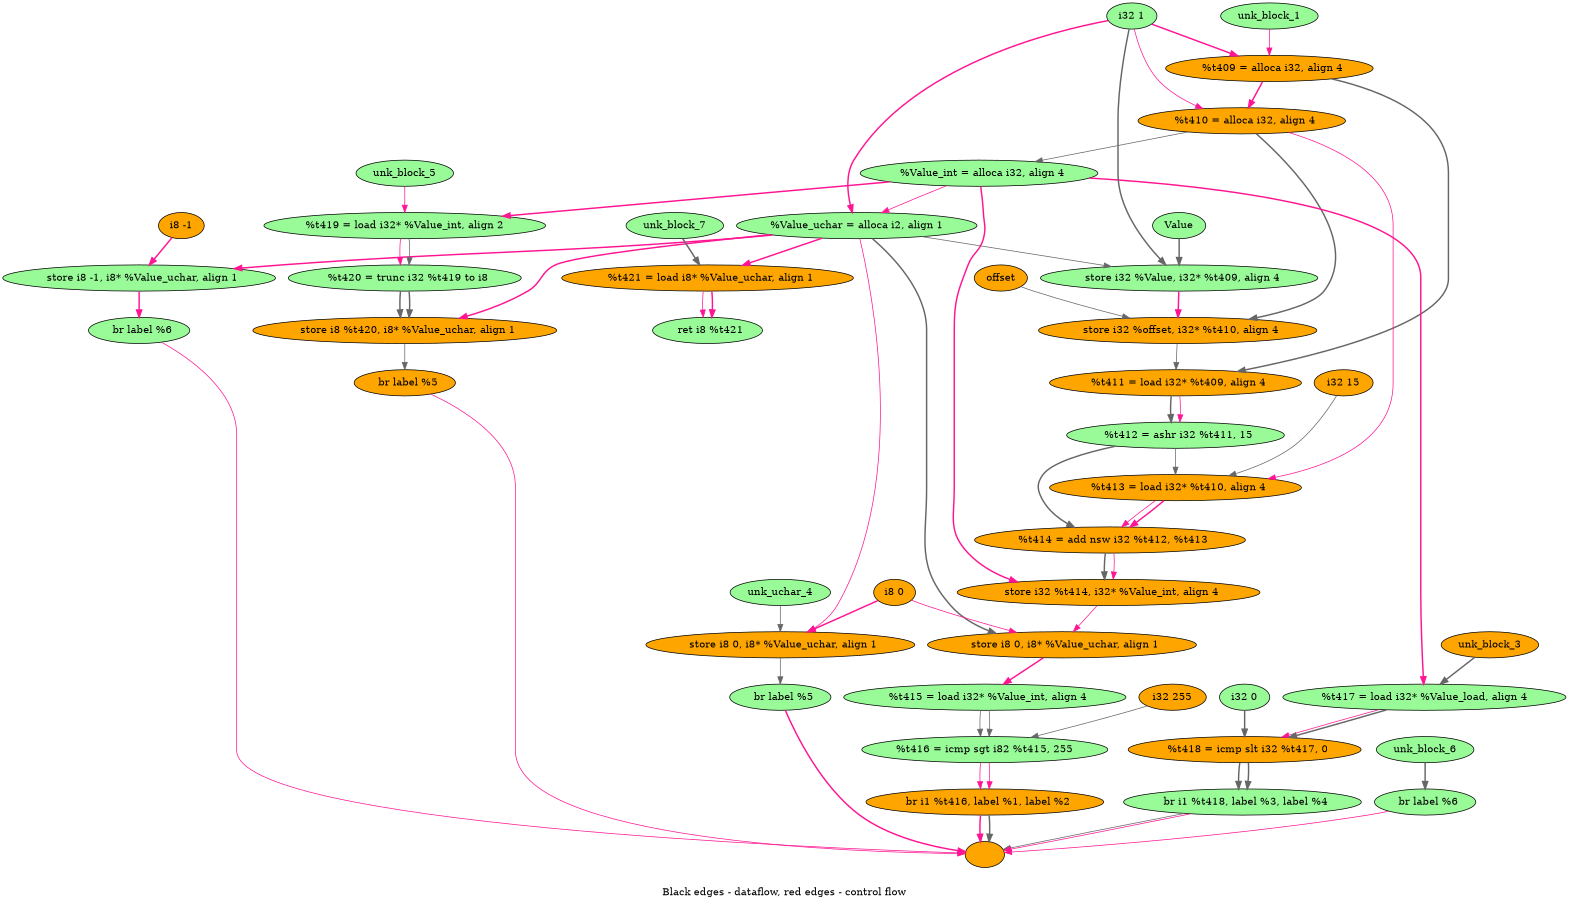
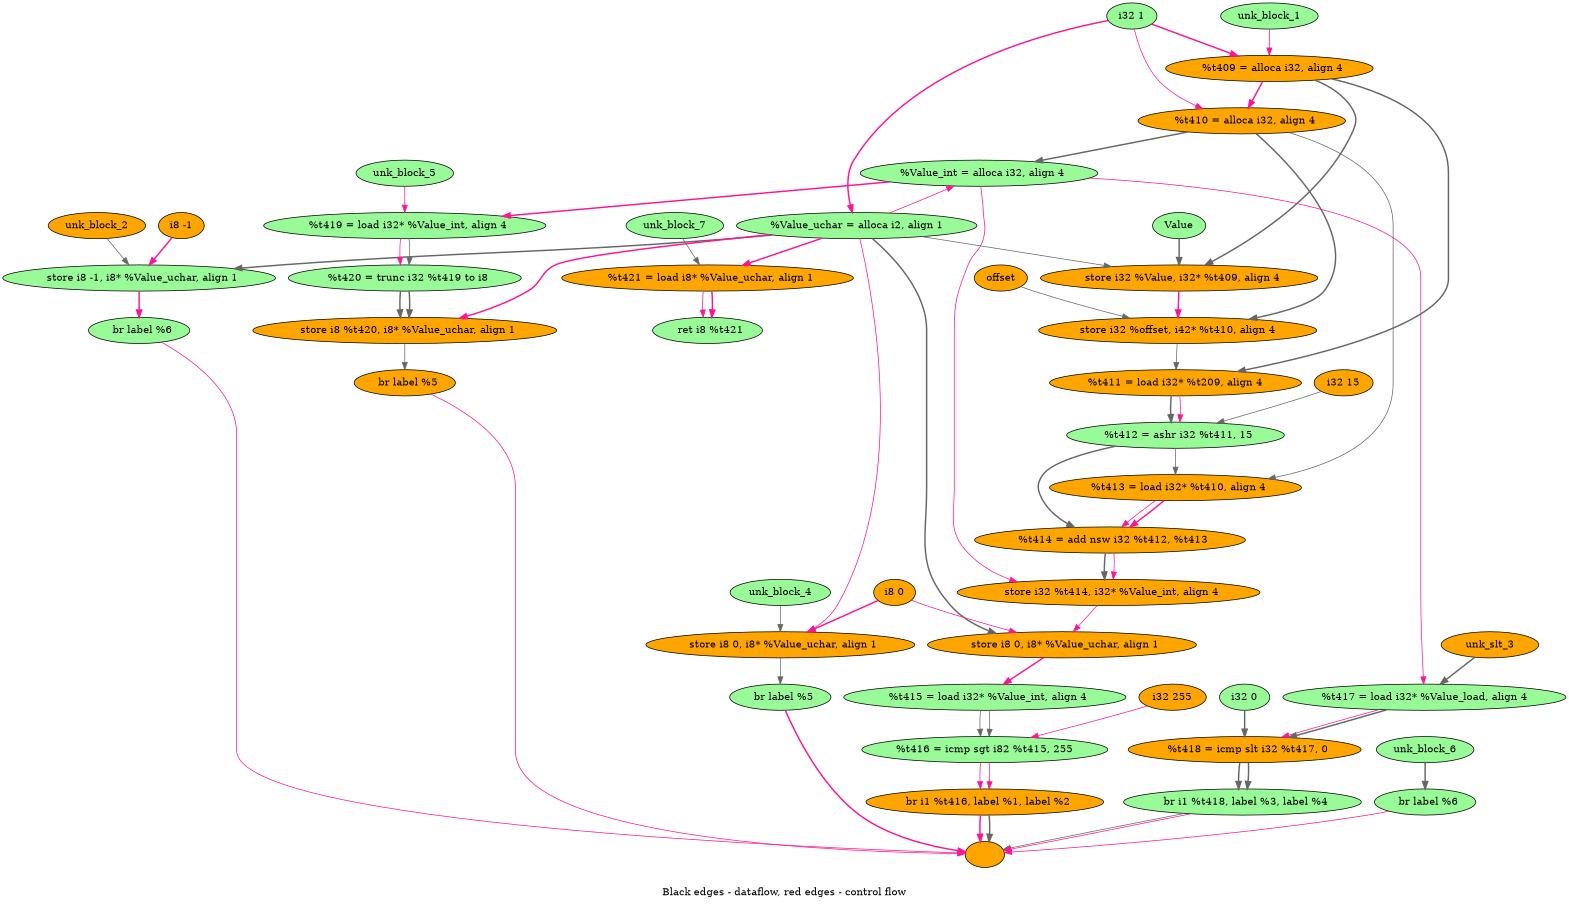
(1111, 147) -> (1115, 146)
(1118, 156) -> (1318, 182)
(917, 198) -> (918, 201)
none -> (97, 226)
(405, 226) -> (405, 226)
(689, 249) -> (689, 249)
(507, 252) -> (507, 252)
(1179, 278) -> (1179, 278)
(1421, 296) -> (1421, 296)
(1393, 311) -> (1393, 311)
(1178, 330) -> (1178, 330)
(1176, 383) -> (1176, 383)
(954, 393) -> (954, 393)
(1295, 445) -> (1273, 407)
(780, 592) -> (780, 592)
(1490, 645) -> (1490, 645)
(1093, 721) -> (1093, 721)
